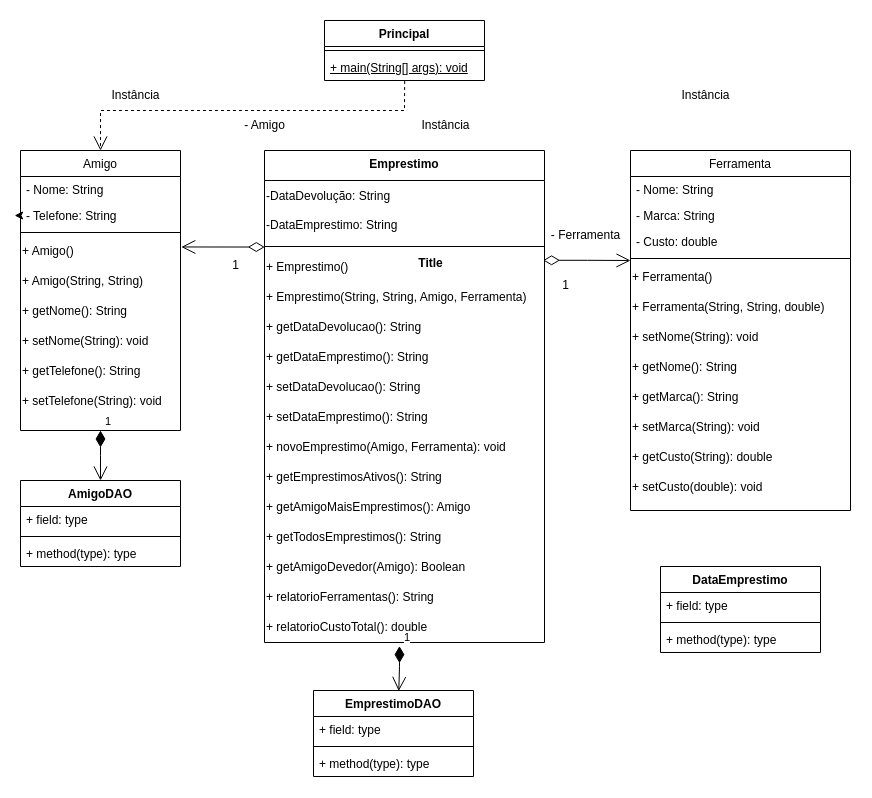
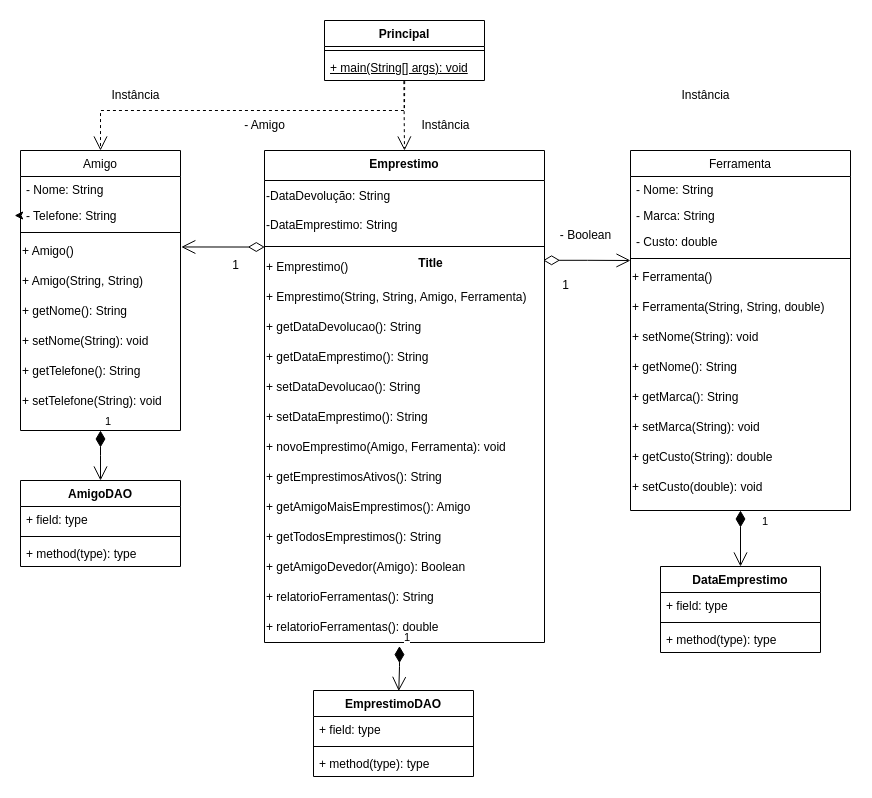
none -> (404, 130)
(586, 236) -> (586, 236)
none -> (741, 545)
(360, 628) -> (365, 628)
